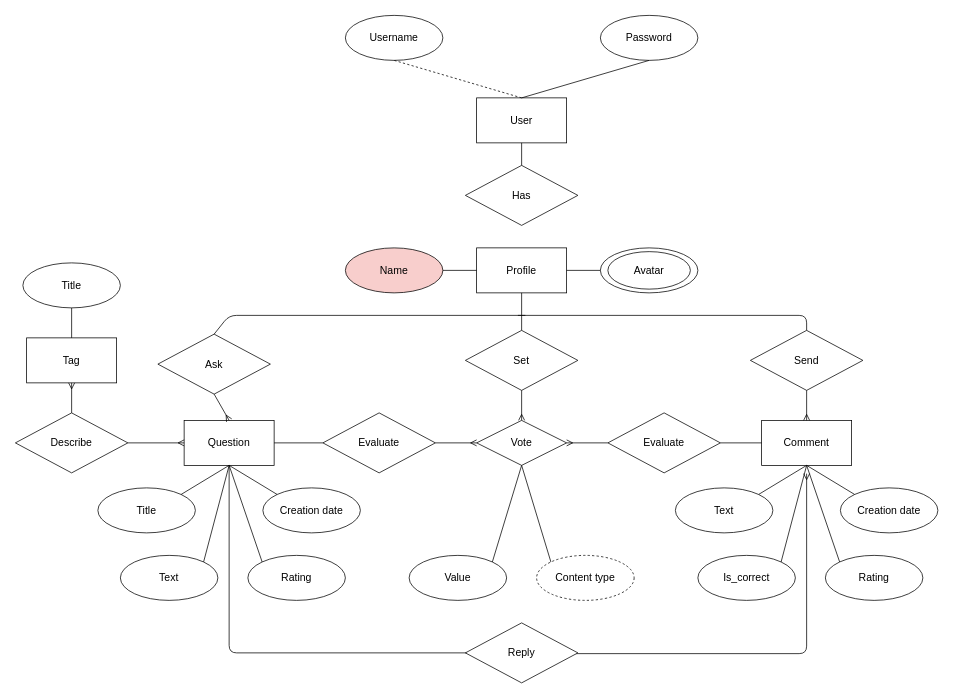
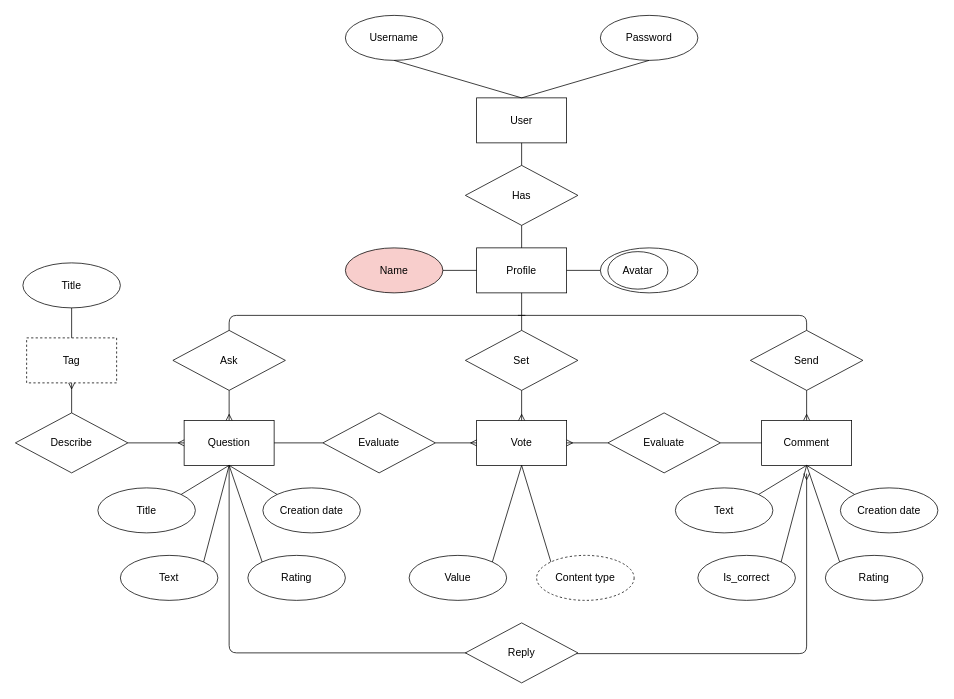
(458, 79) -> (458, 79)
none -> (522, 237)
(649, 270) -> (638, 270)
(72, 360) -> (72, 360)
(214, 364) -> (229, 360)
(522, 443) -> (522, 443)
